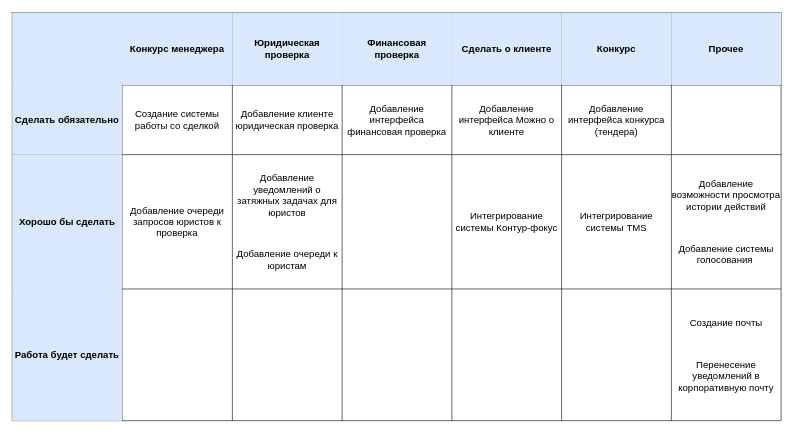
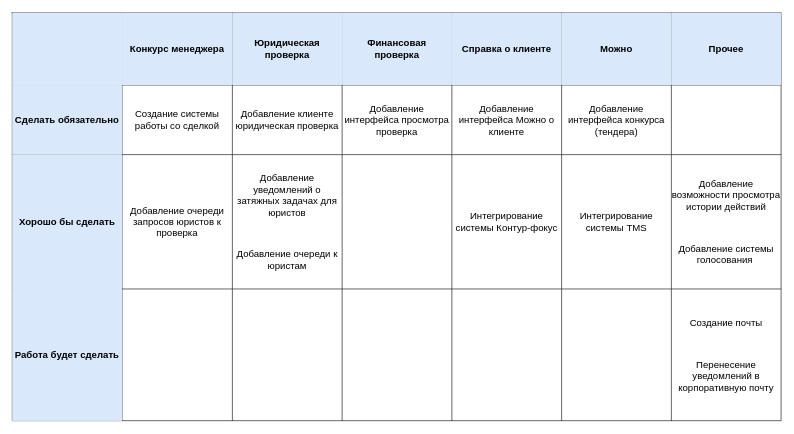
(507, 49) -> (507, 49)
(617, 49) -> (617, 49)
(397, 120) -> (397, 120)
